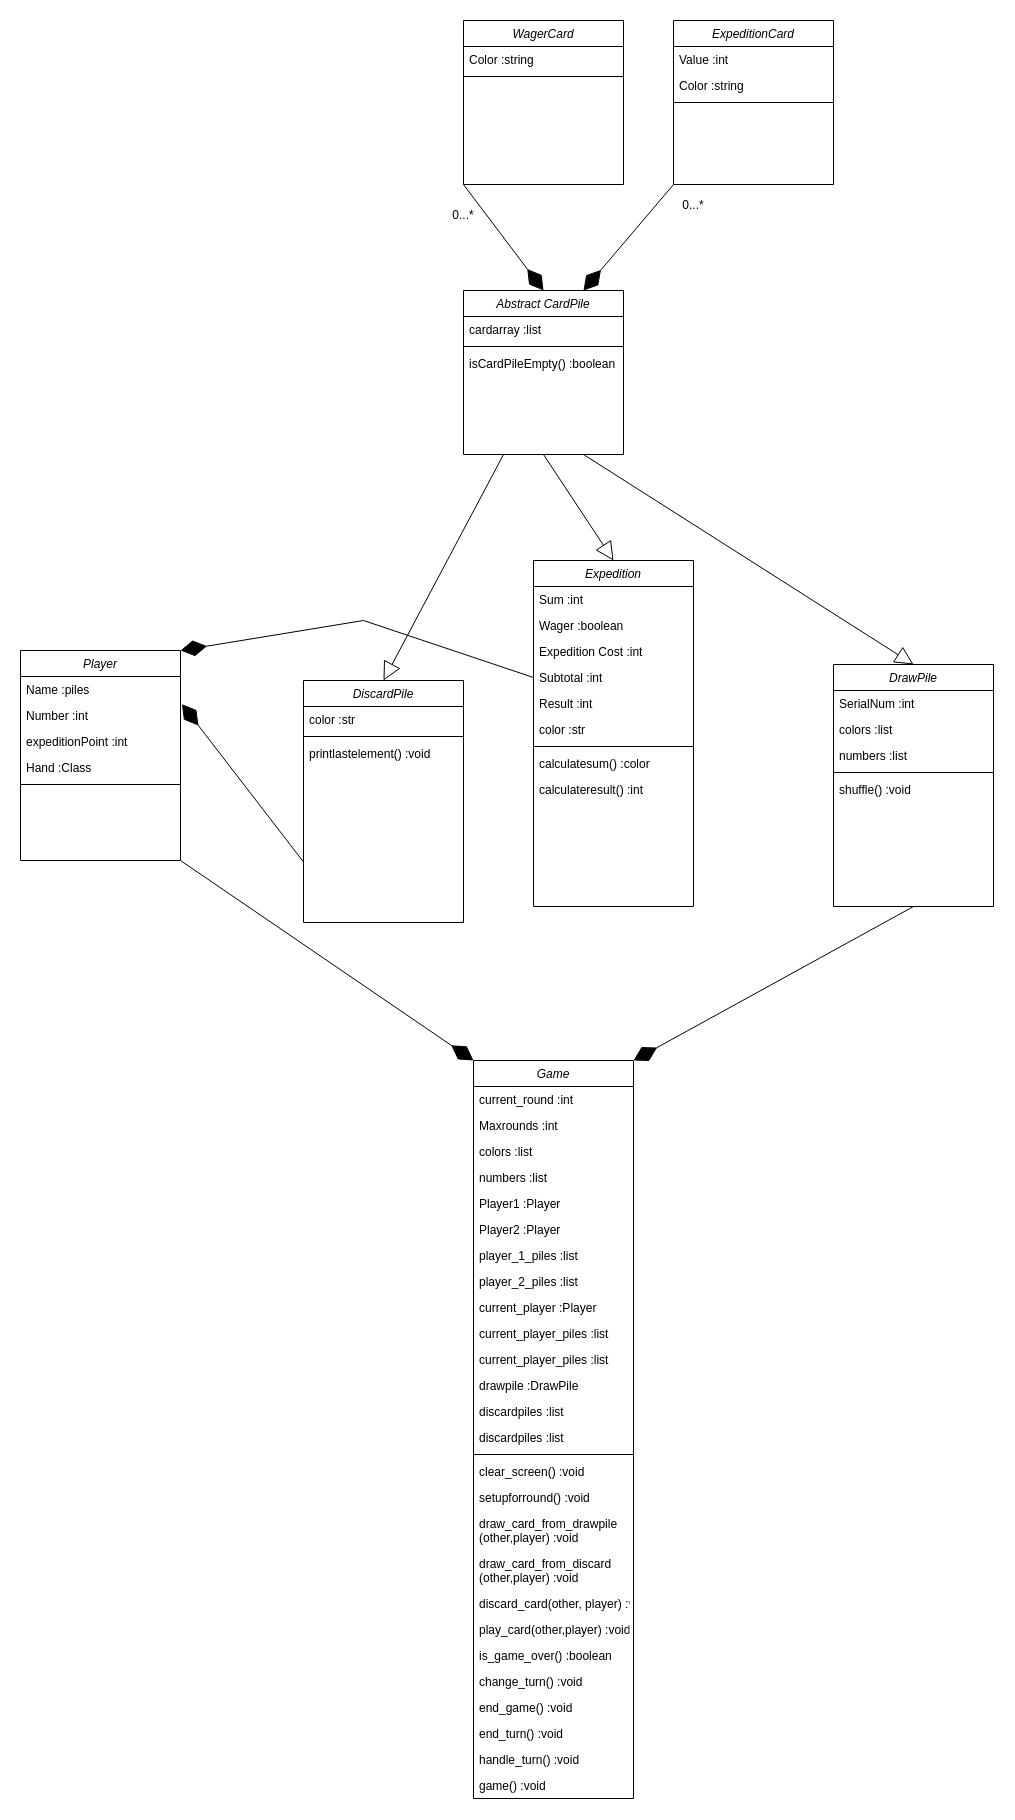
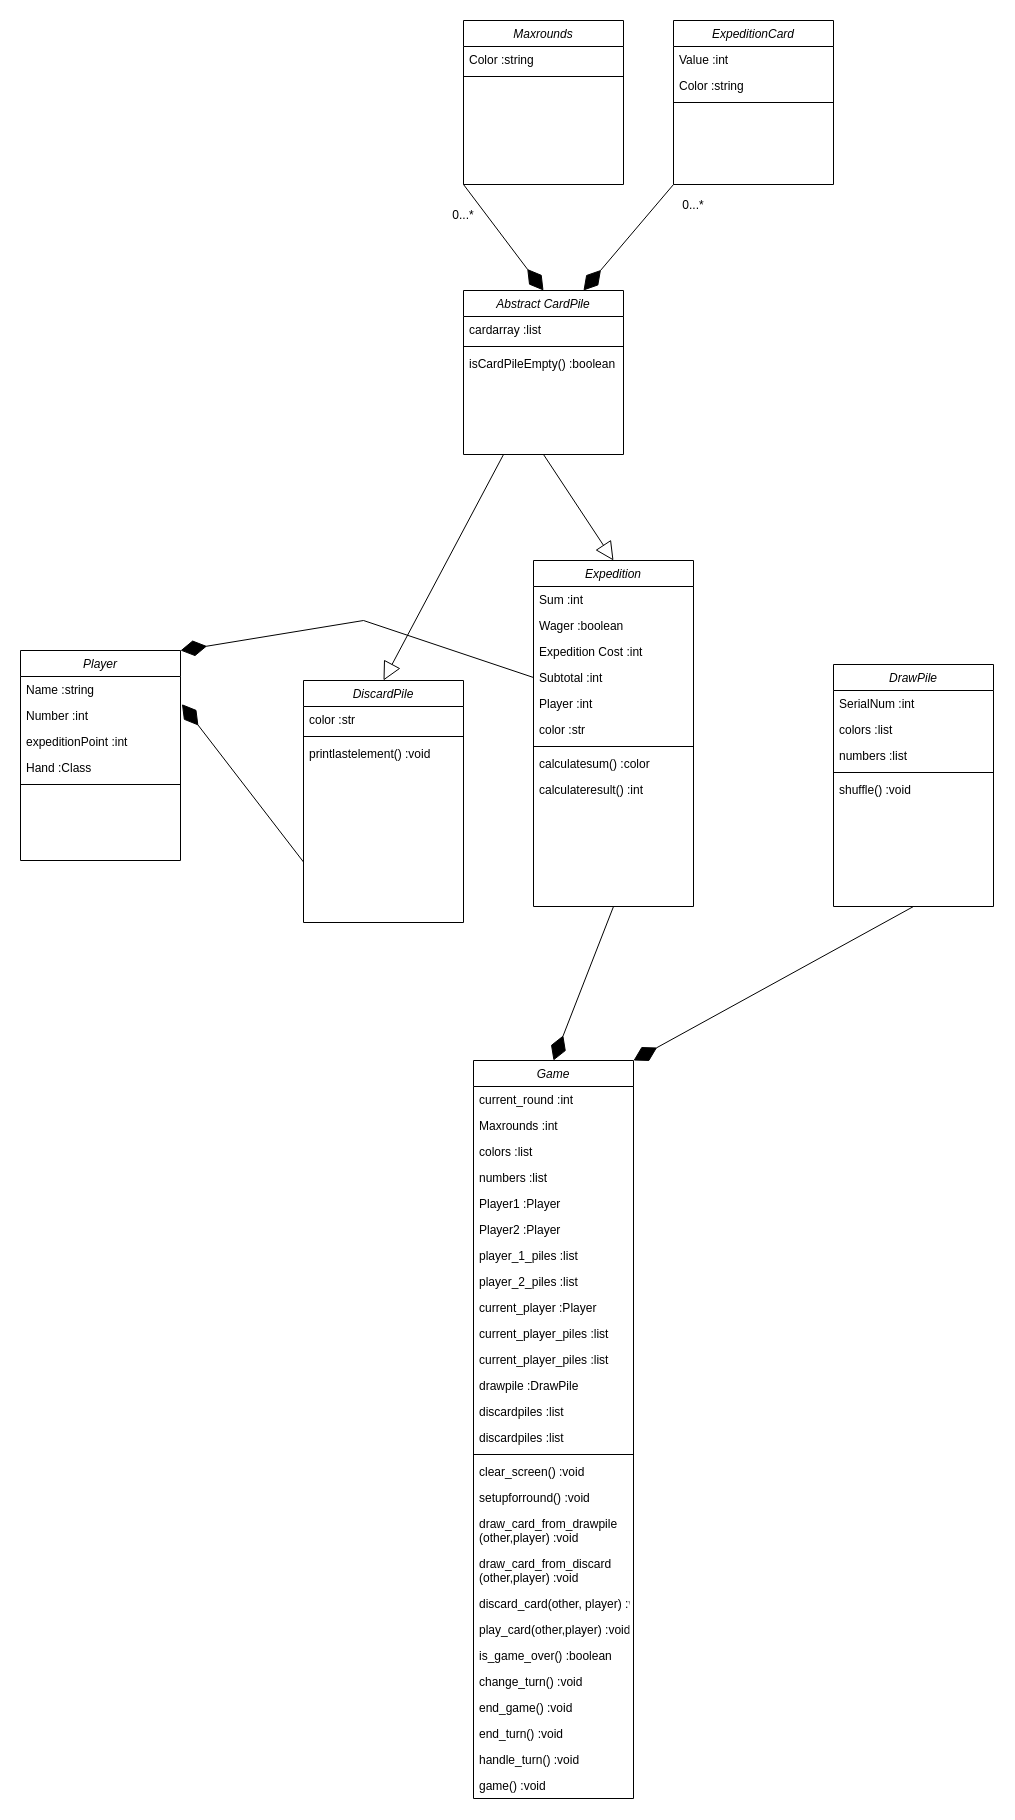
(543, 34) -> (543, 34)
(741, 555) -> none
(57, 690) -> (62, 690)
(570, 704) -> (570, 704)
(316, 953) -> none
none -> (588, 972)
